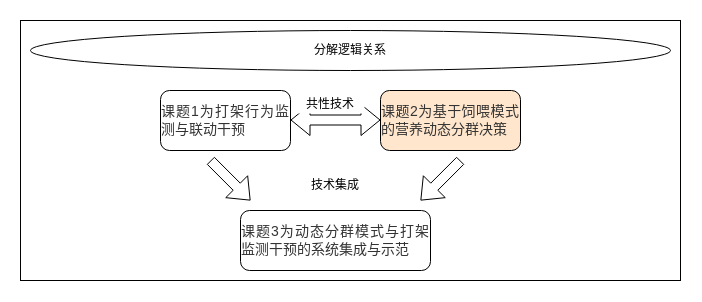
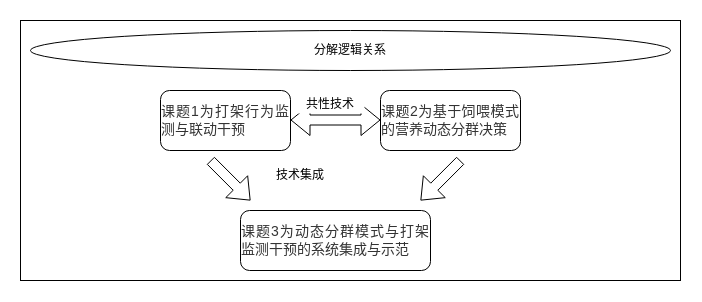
(451, 121) -> (451, 121)
(336, 186) -> (301, 176)
